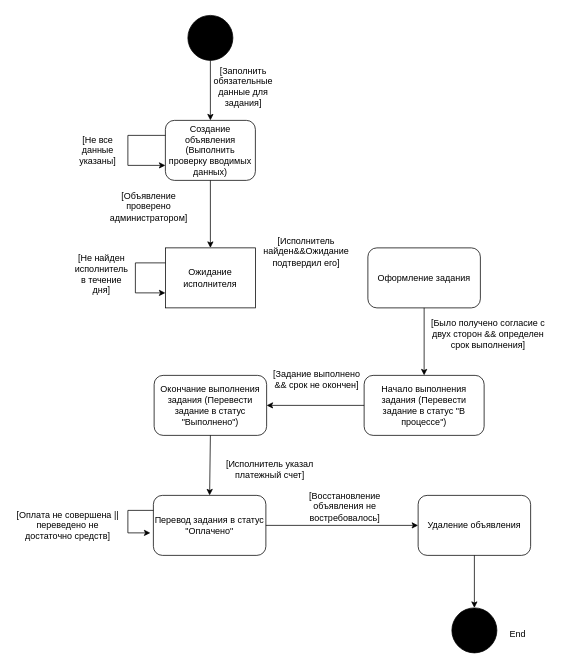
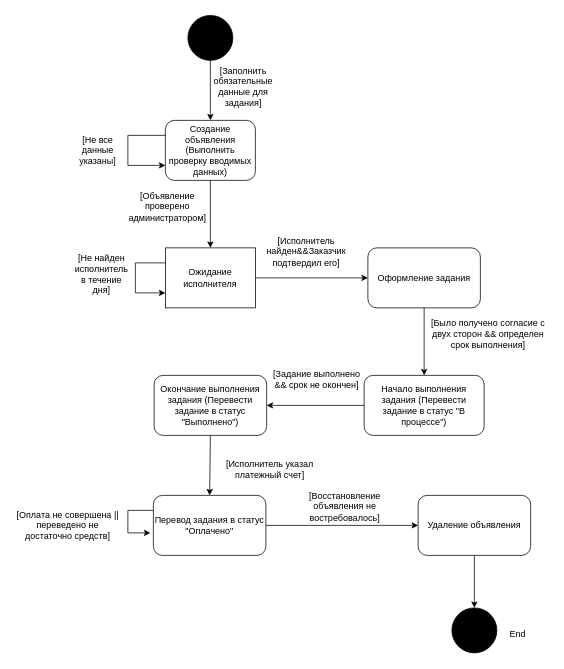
(149, 207) -> (168, 207)
(306, 252) -> (306, 252)
none -> (361, 278)
